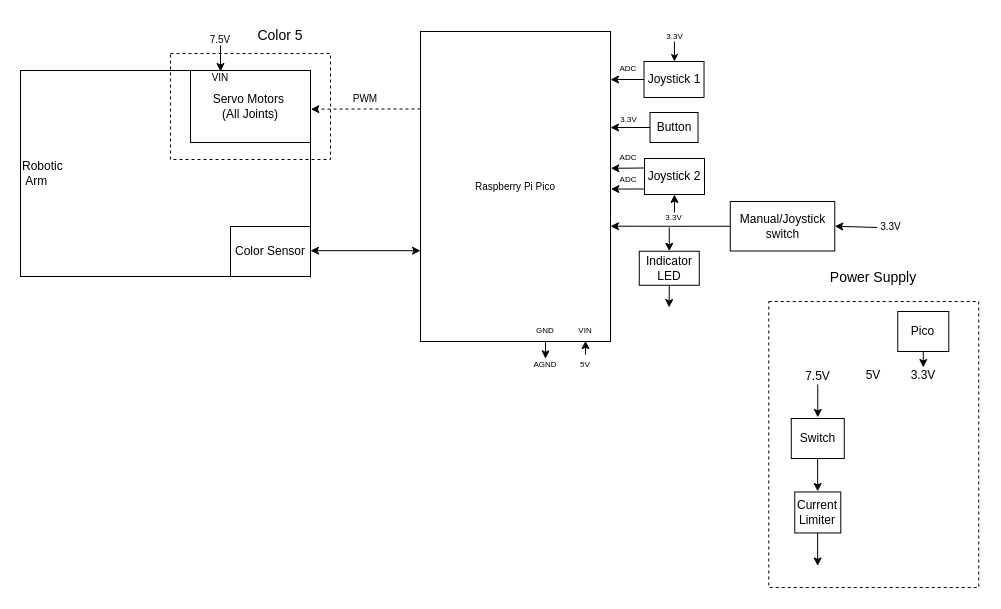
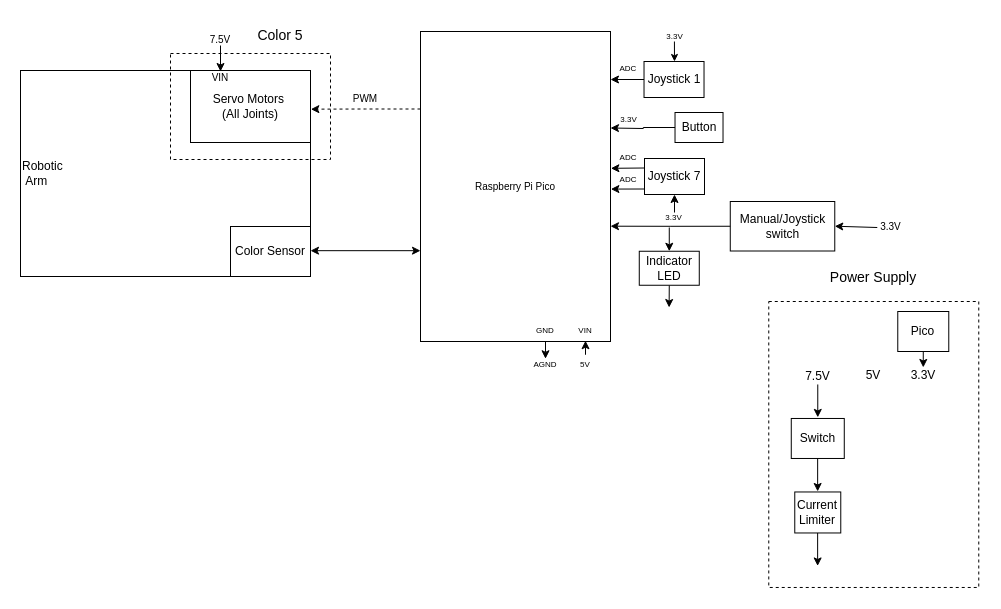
(674, 128) -> (699, 128)
(675, 177) -> (675, 177)
